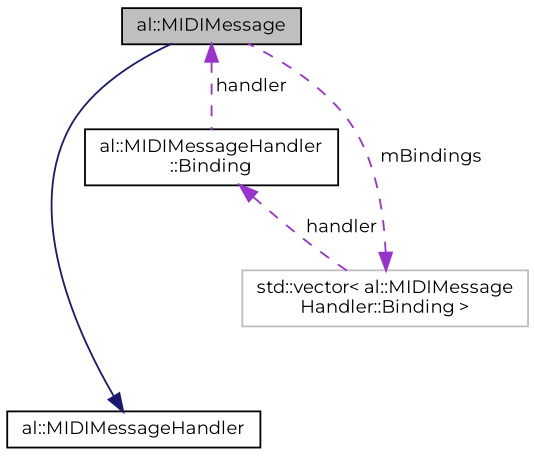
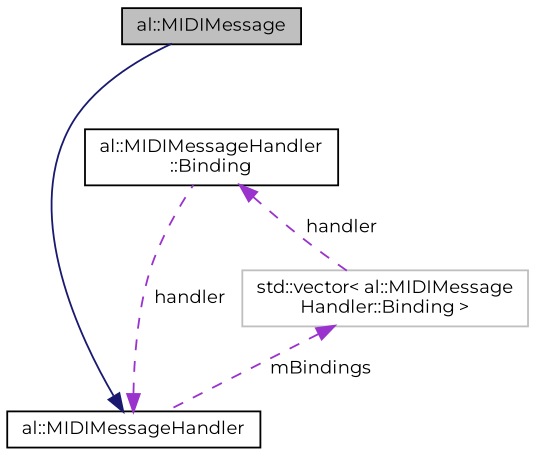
(212, 96) -> (146, 284)
(352, 125) -> (241, 373)
